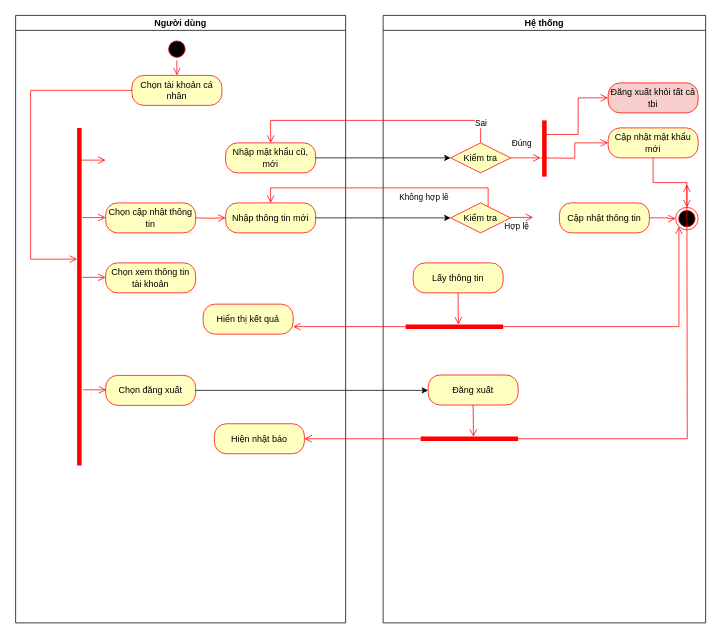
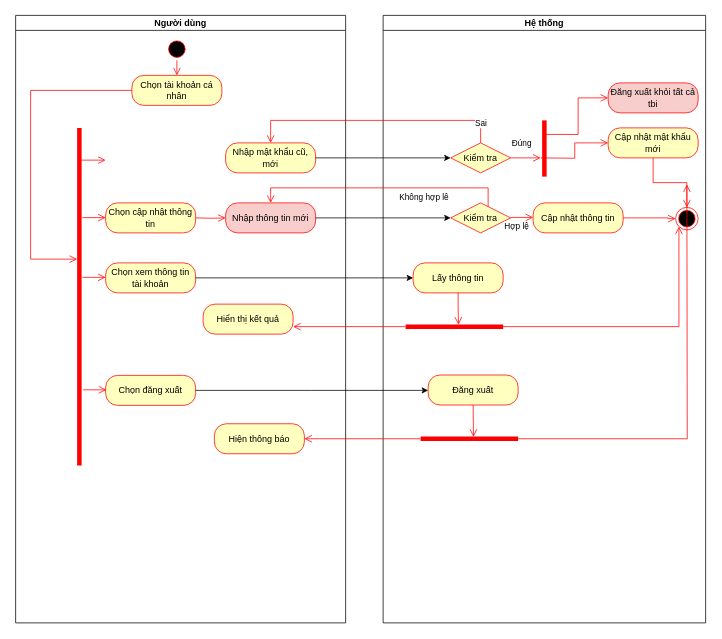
(270, 218) -> (270, 218)
(604, 218) -> (578, 218)
none -> (406, 278)
(259, 439) -> (259, 439)
